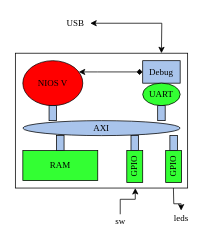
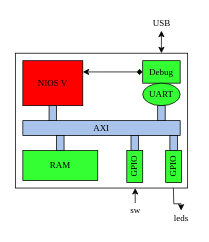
(75, 23) -> (162, 23)
(162, 72) -> (162, 72)
(53, 83) -> (53, 83)
(102, 128) -> (102, 128)
(120, 222) -> (135, 210)
